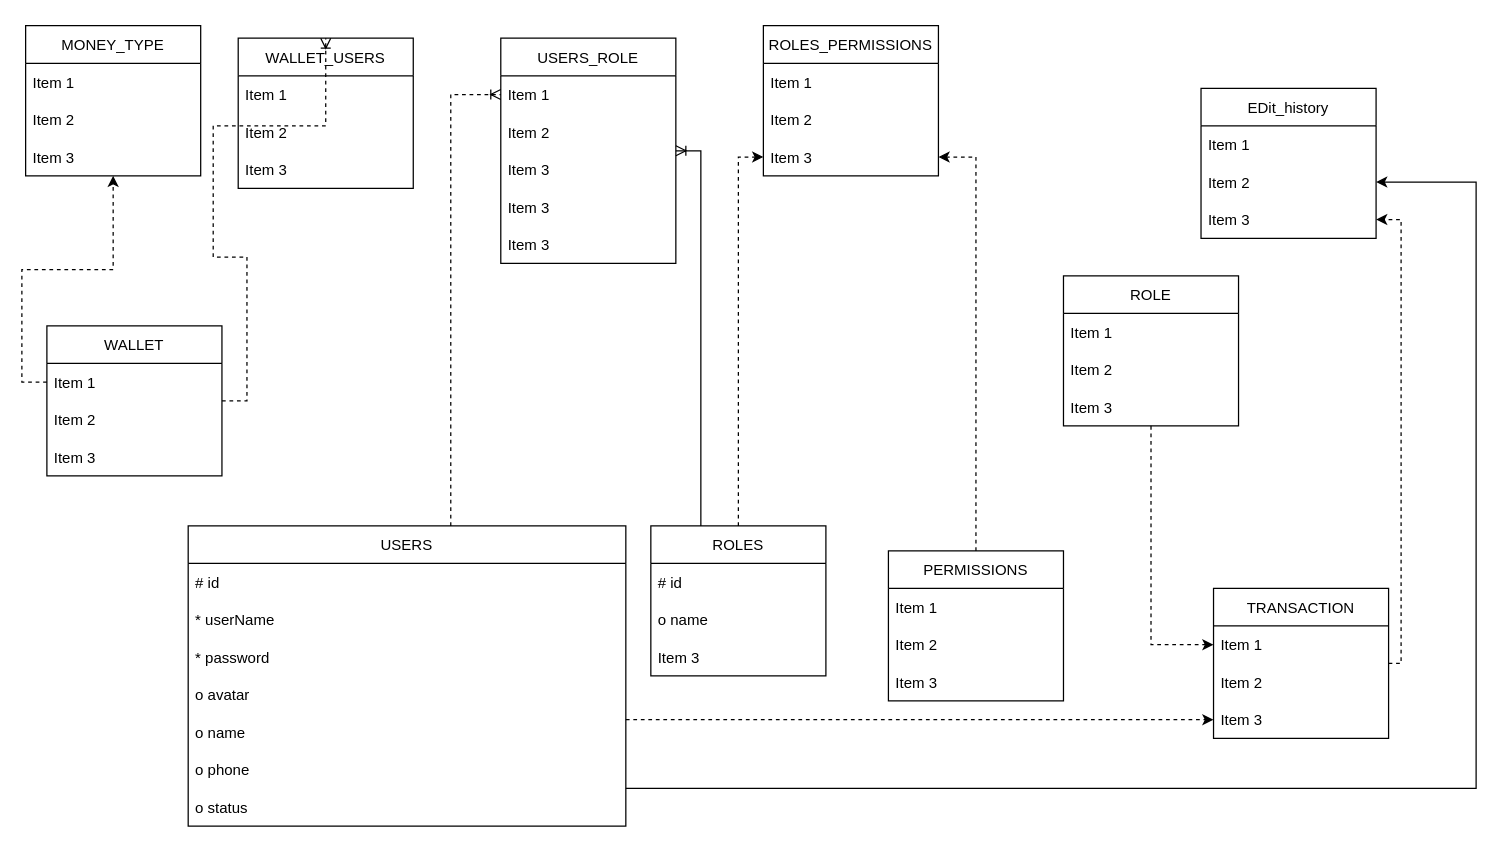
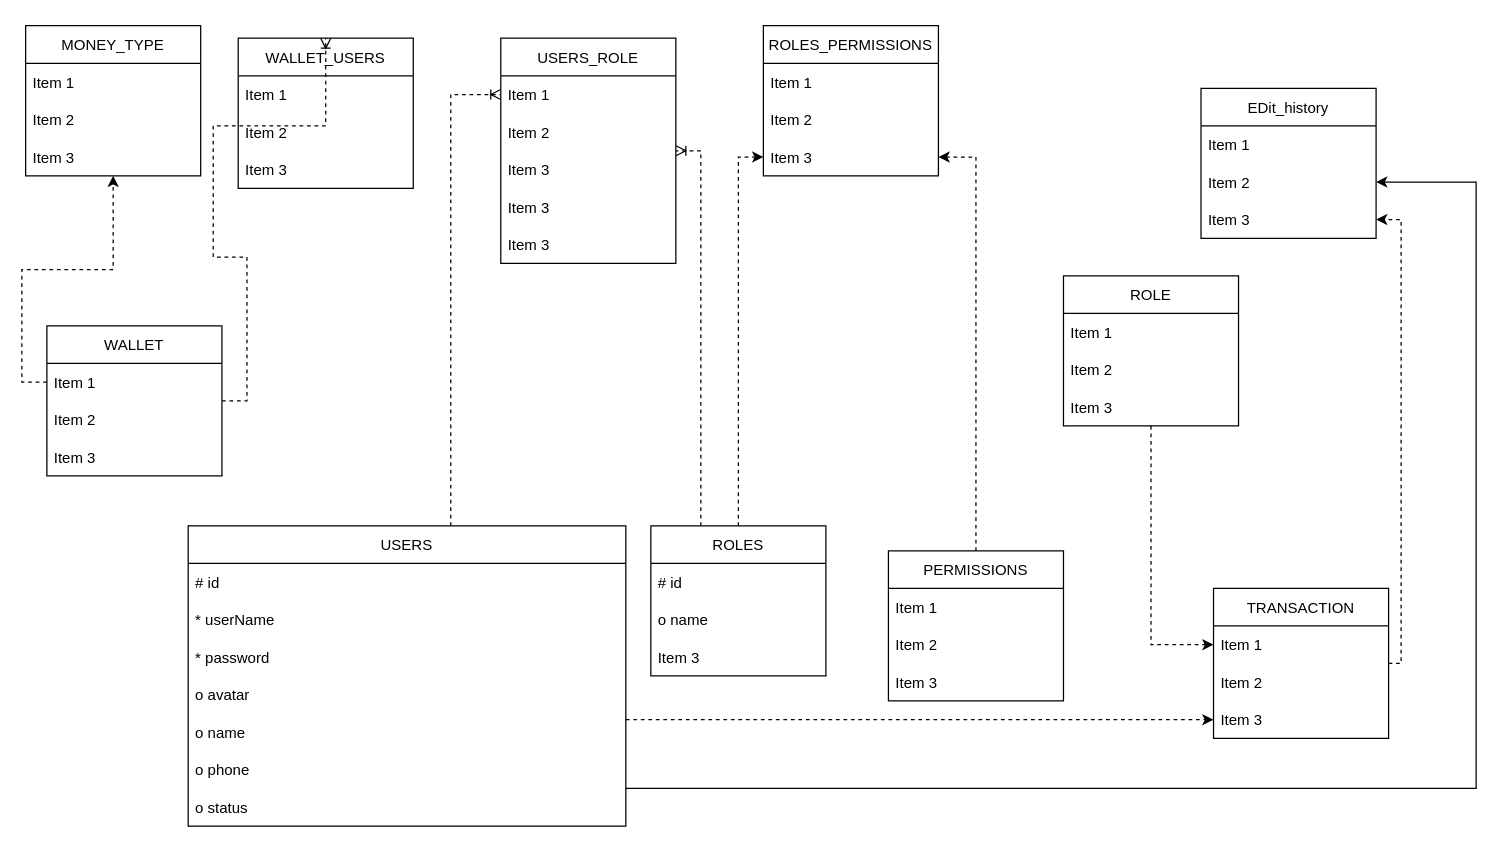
(701, 325) -> (701, 325)
